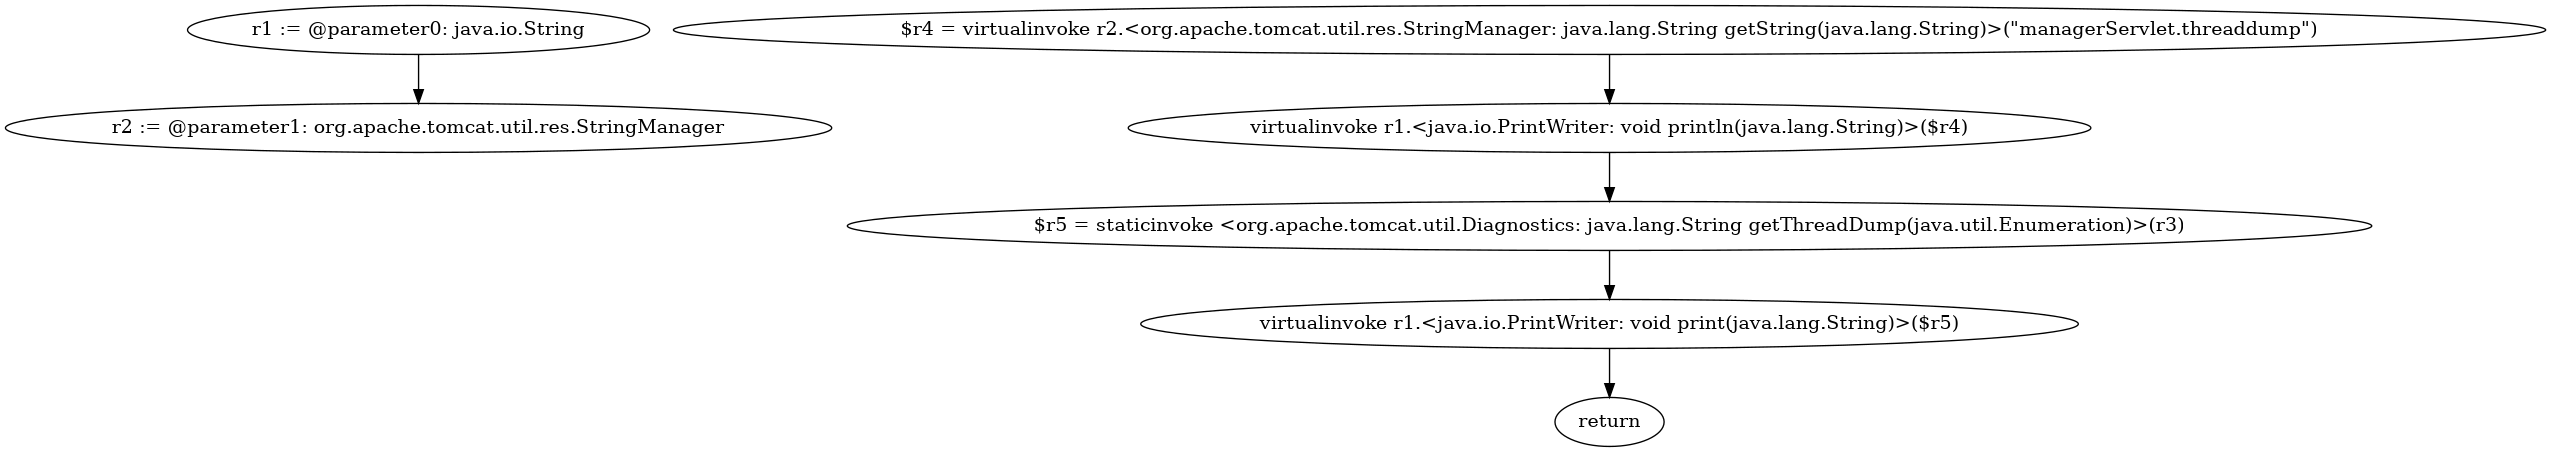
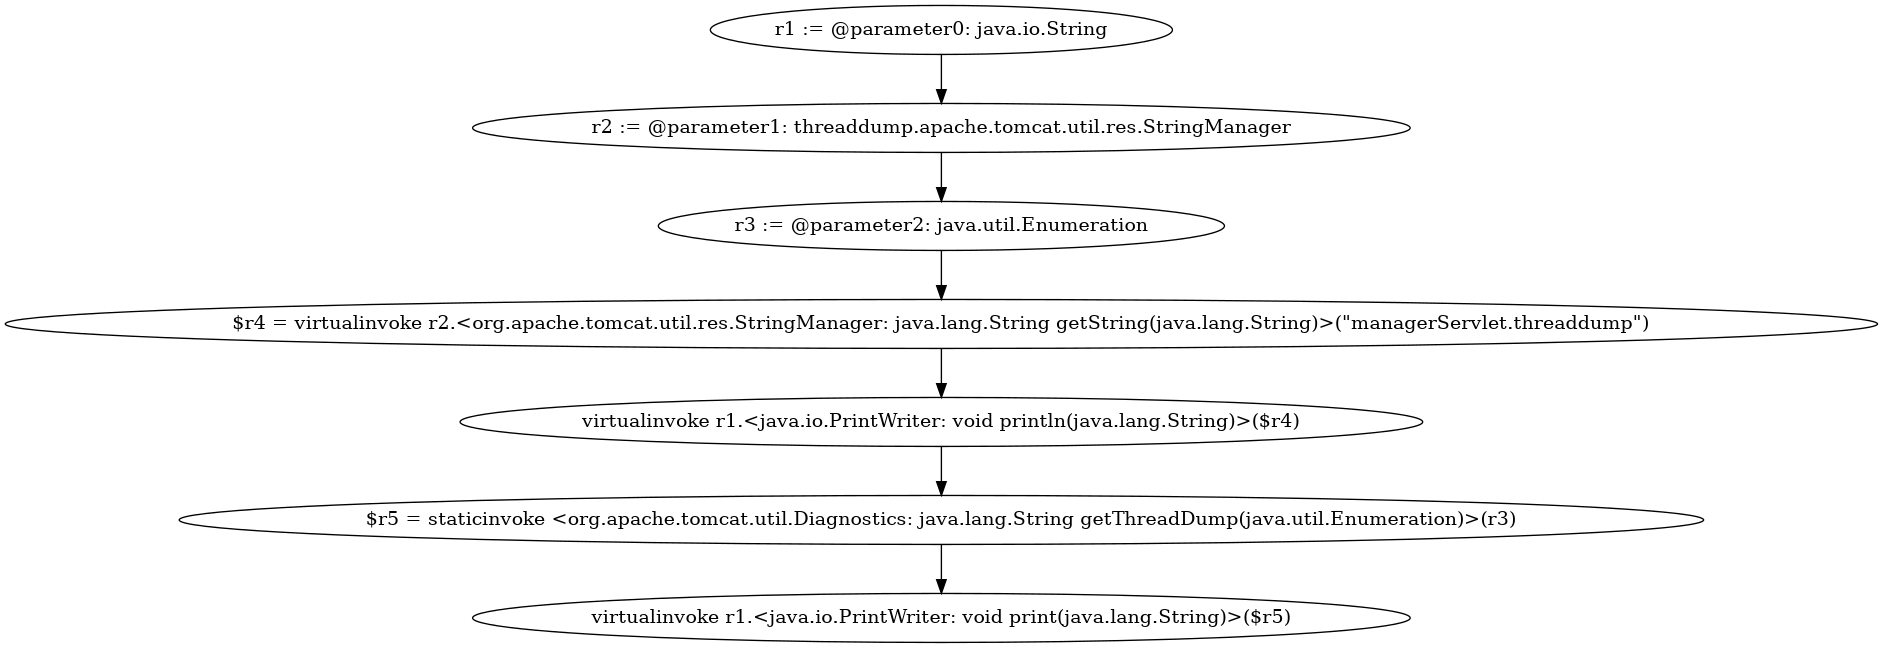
(419, 128) -> (941, 128)
none -> (941, 226)
(1610, 422) -> none
